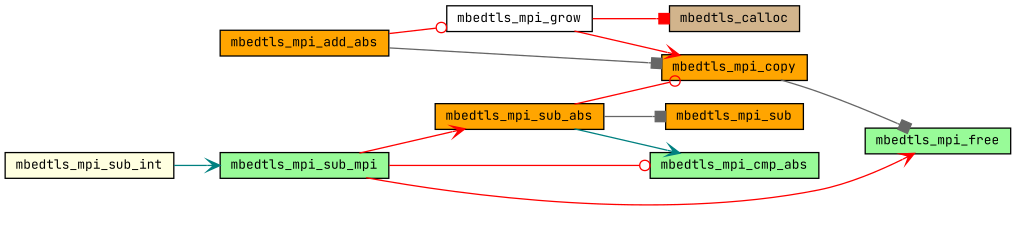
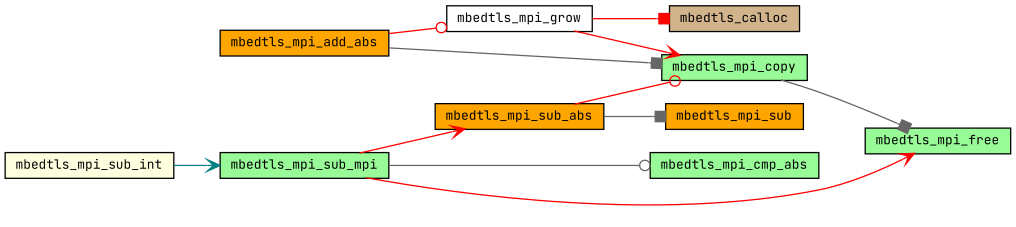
(735, 68) -> (735, 68)
(621, 140) -> none
(514, 165) -> (514, 165)
